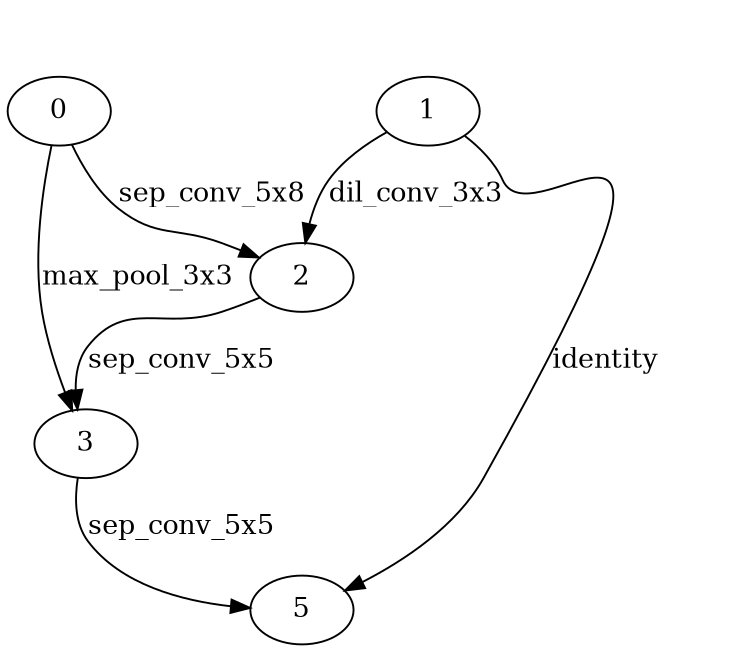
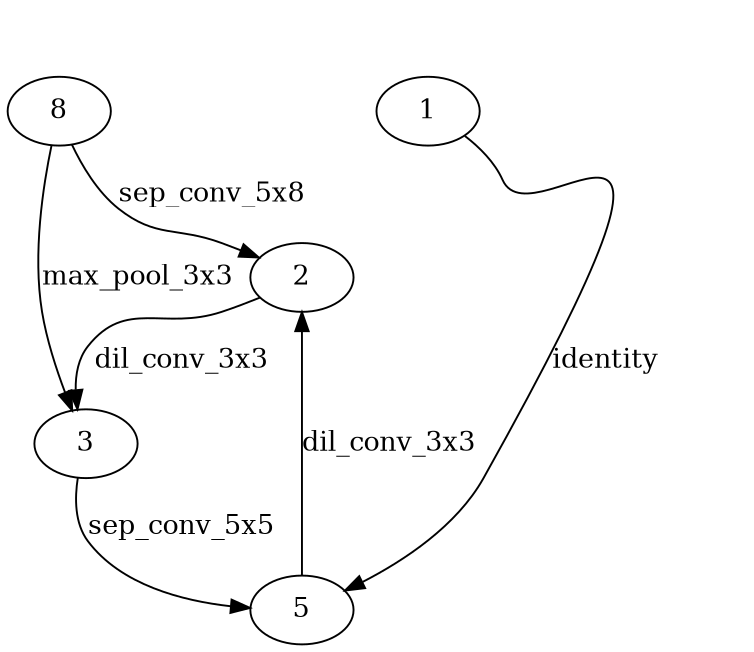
(59, 111) -> (59, 111)
(337, 169) -> (302, 454)
(182, 361) -> (182, 361)
